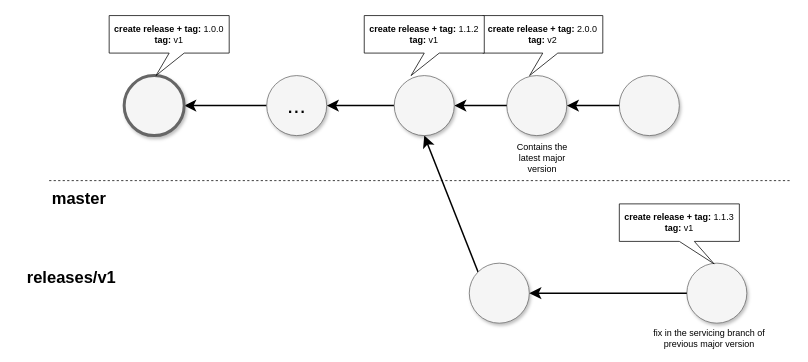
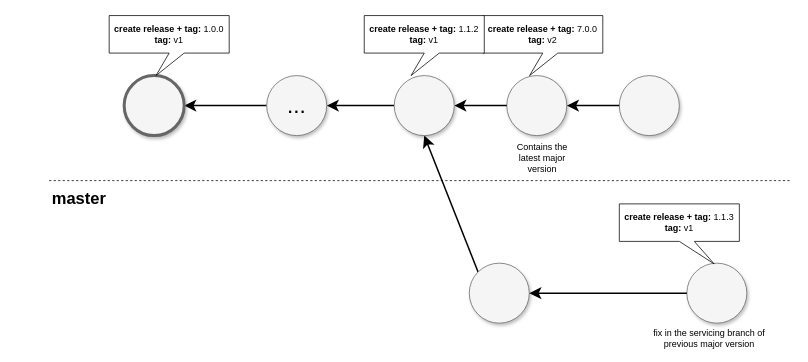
(543, 34) -> (543, 34)
(72, 278) -> none
